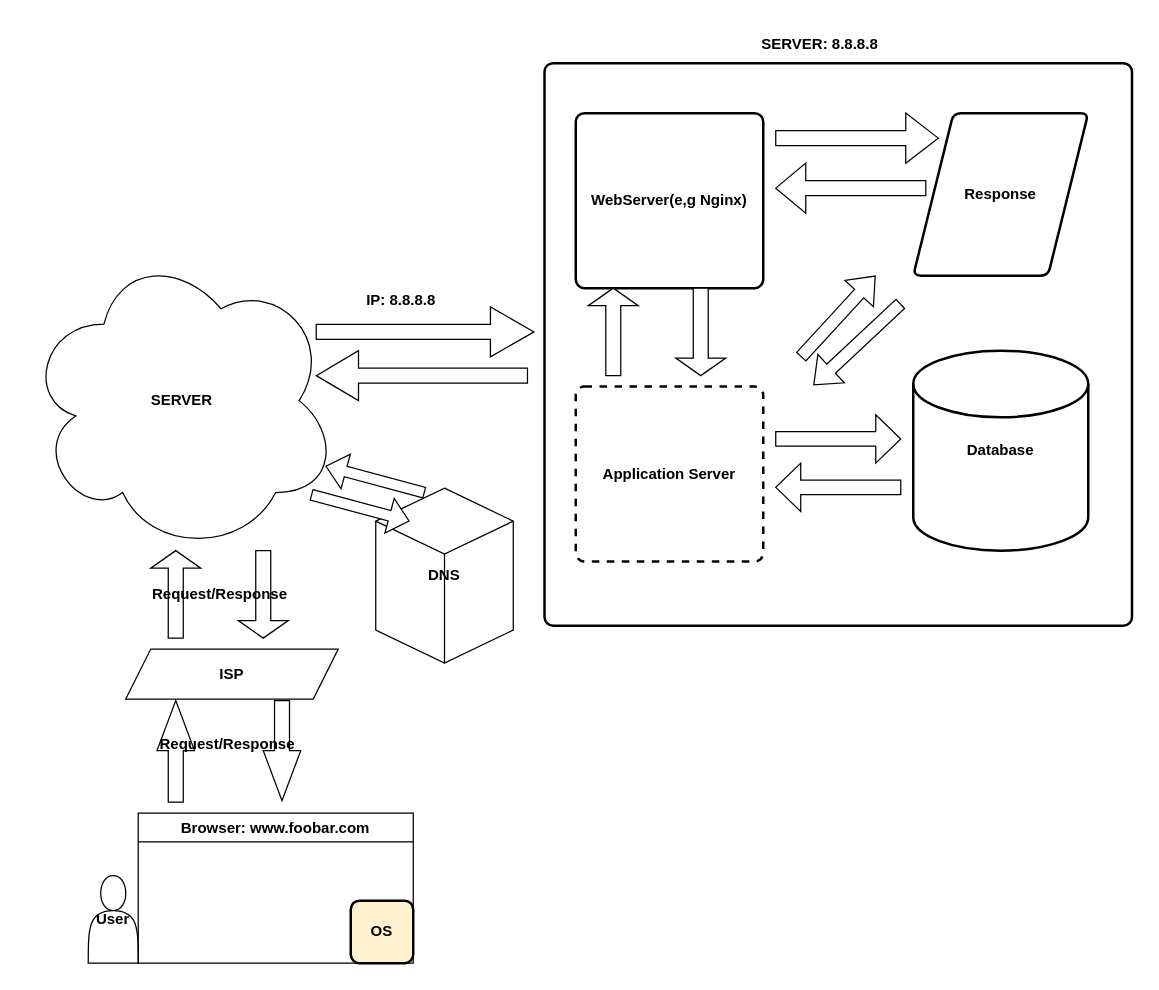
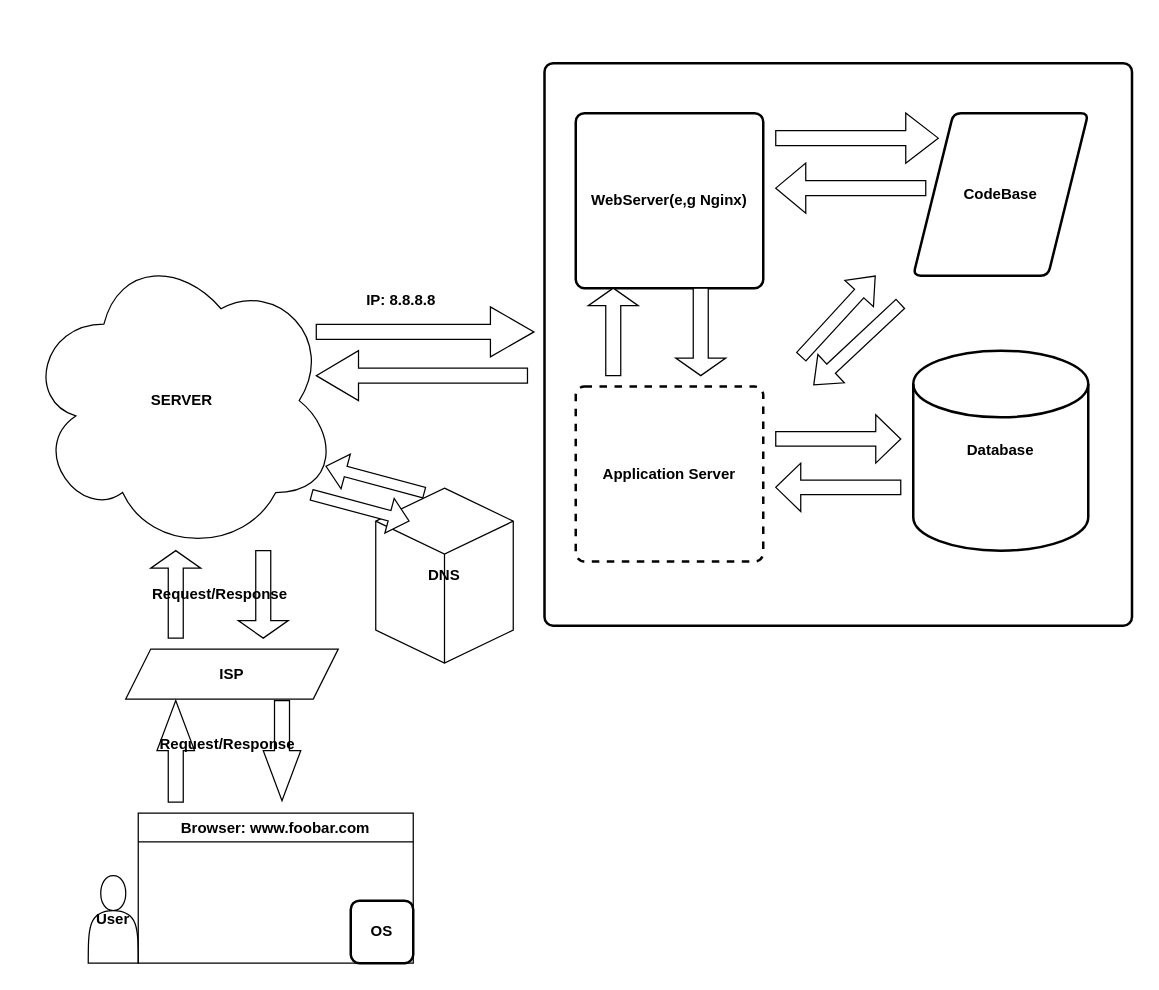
(819, 44) -> none
(1001, 194) -> (1001, 194)
(382, 932) -> (382, 932)
